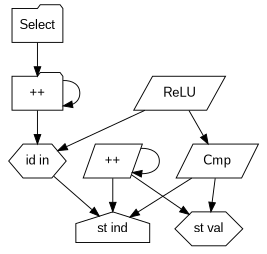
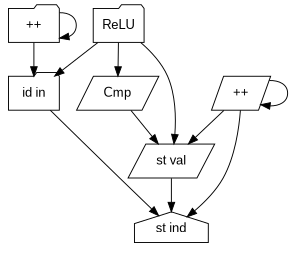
(37, 25) -> none
none -> (170, 84)
(180, 93) -> (119, 25)
(37, 161) -> (34, 93)
(169, 193) -> (171, 190)
(209, 229) -> (171, 161)
